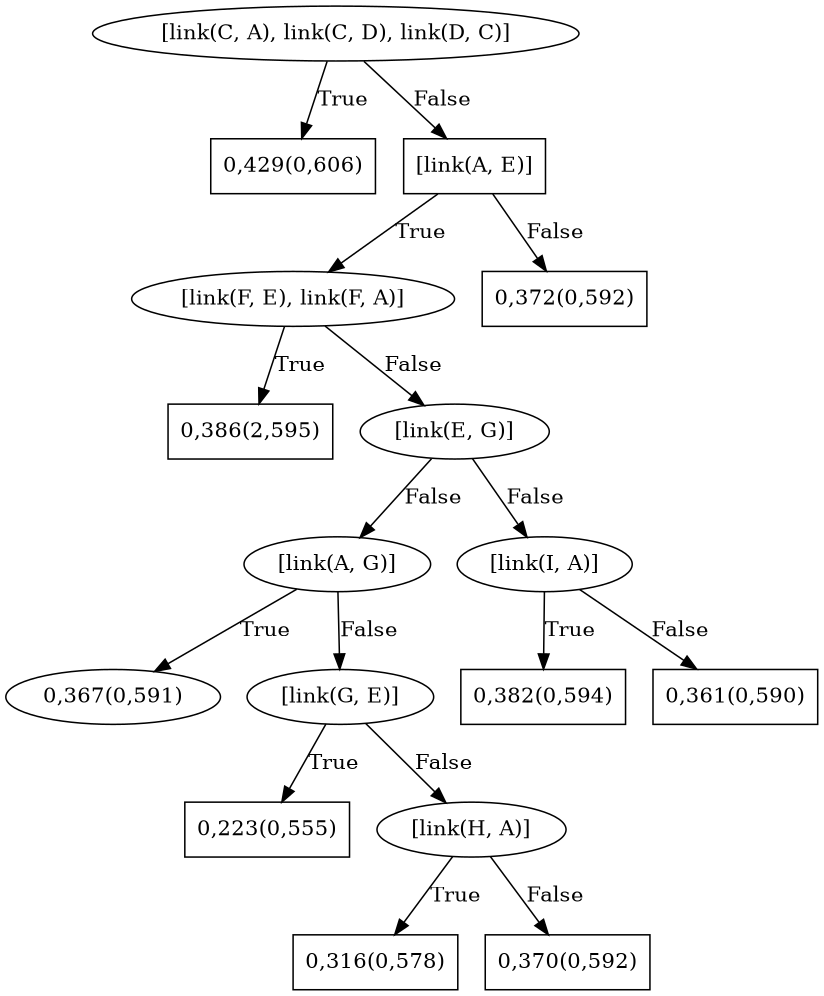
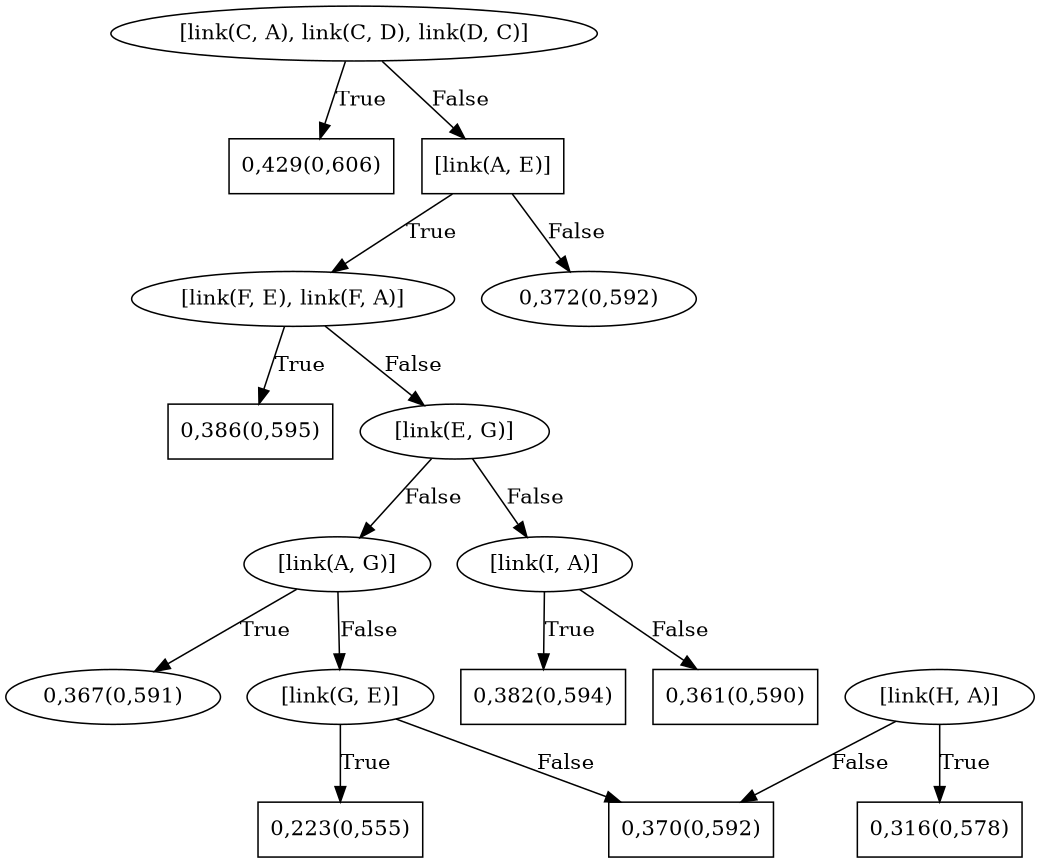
(565, 299) -> (589, 299)
(250, 432) -> (250, 432)
(400, 758) -> (501, 758)
